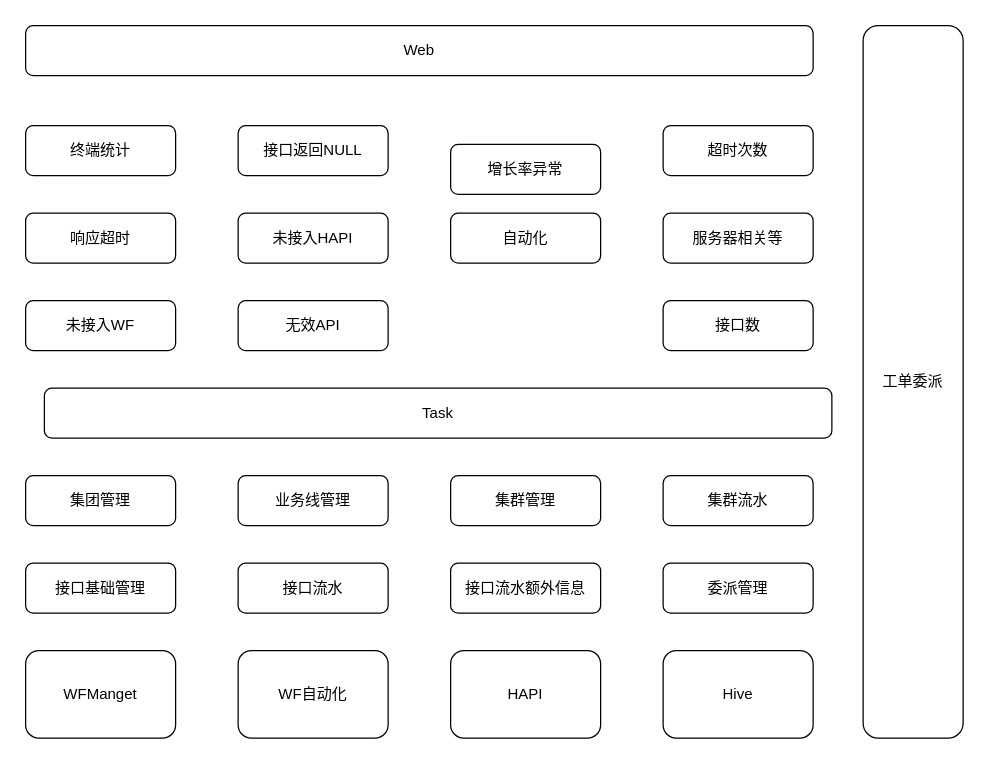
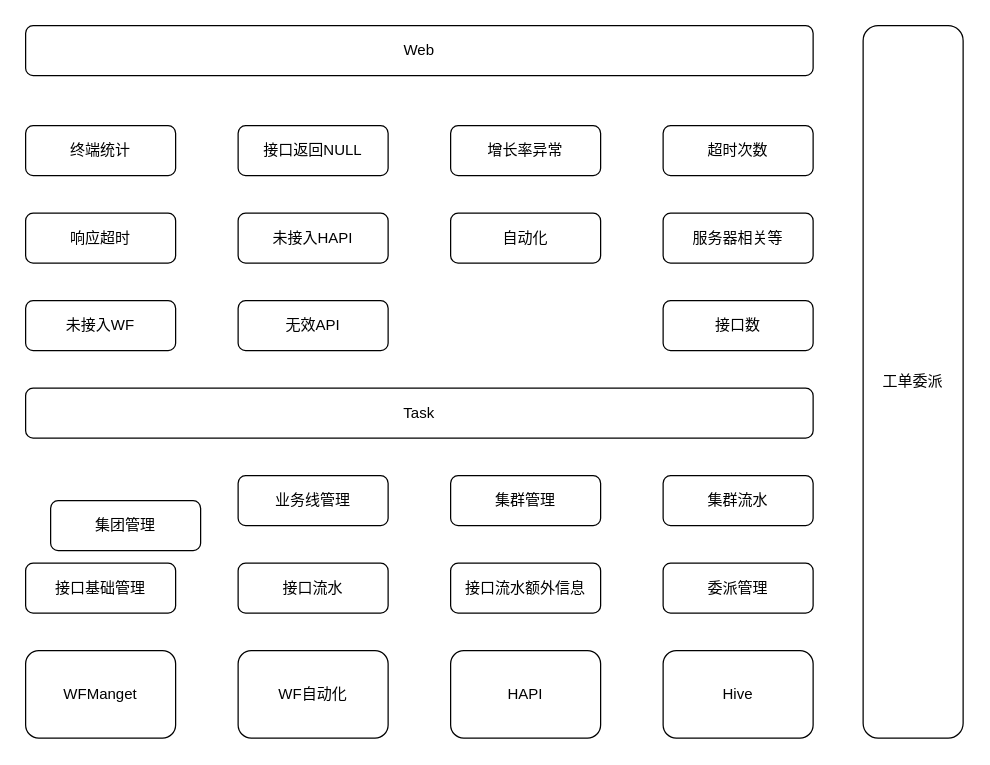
(526, 169) -> (526, 151)
(438, 413) -> (419, 413)
(101, 501) -> (126, 526)
